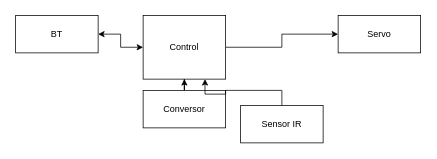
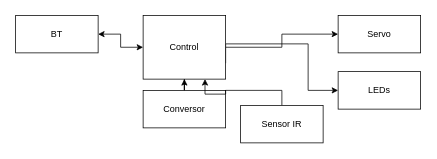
none -> (319, 90)
none -> (379, 90)
